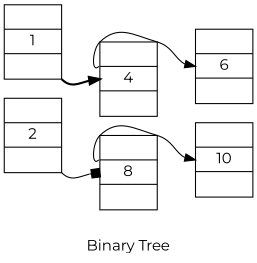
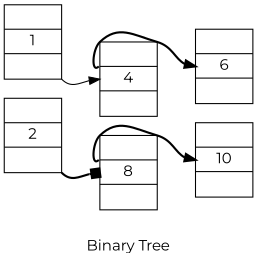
(130, 33) -> (130, 33)
(75, 84) -> (75, 84)
(130, 127) -> (130, 127)
(75, 178) -> (75, 178)
